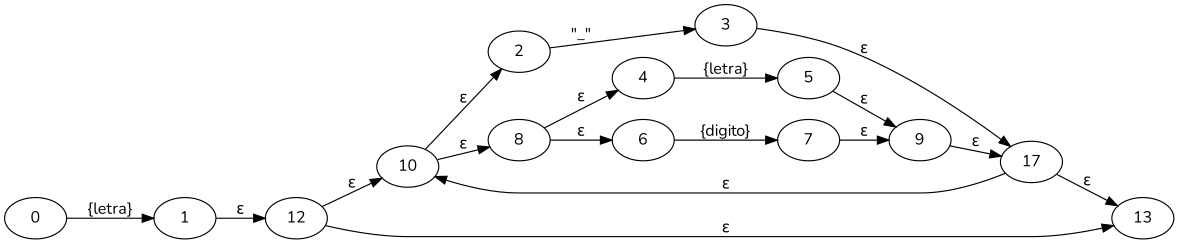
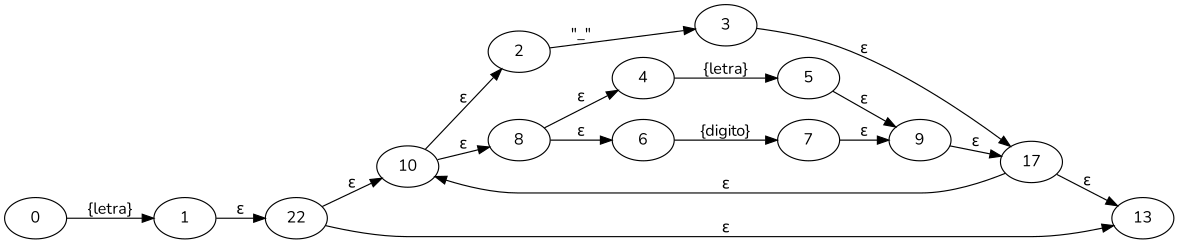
(296, 218) -> (296, 218)
